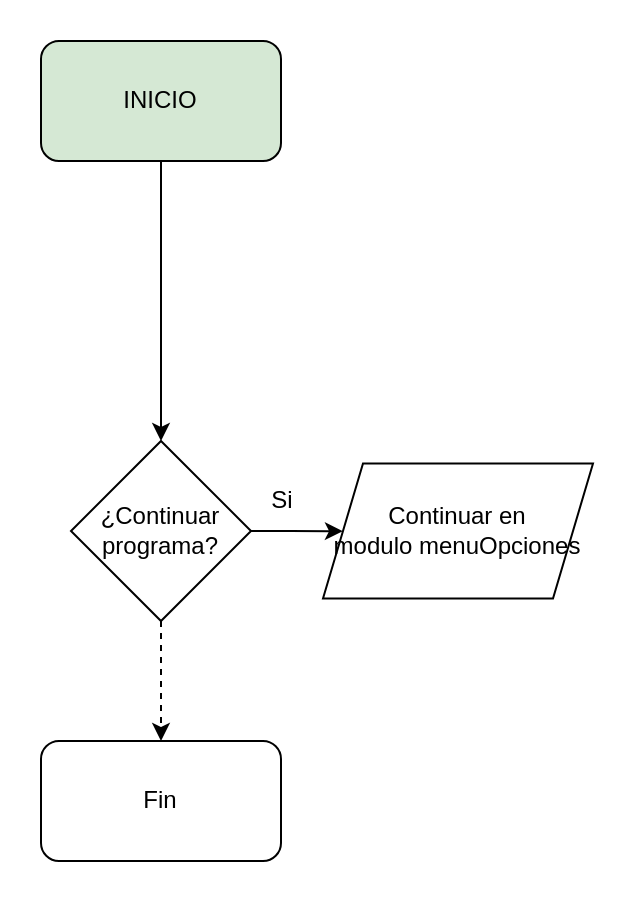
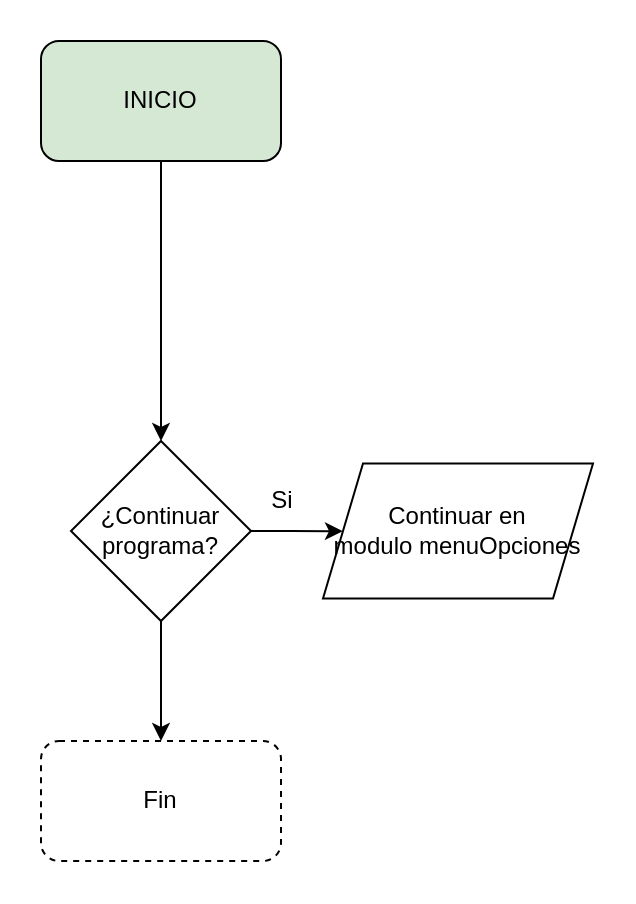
(161, 676) -> (161, 676)
(161, 801) -> (161, 801)
